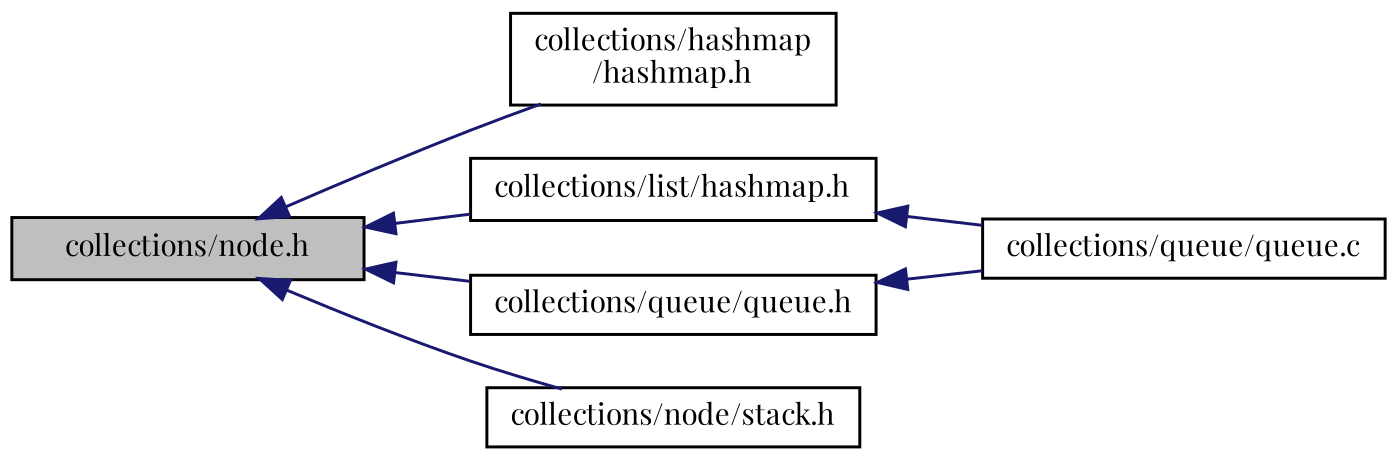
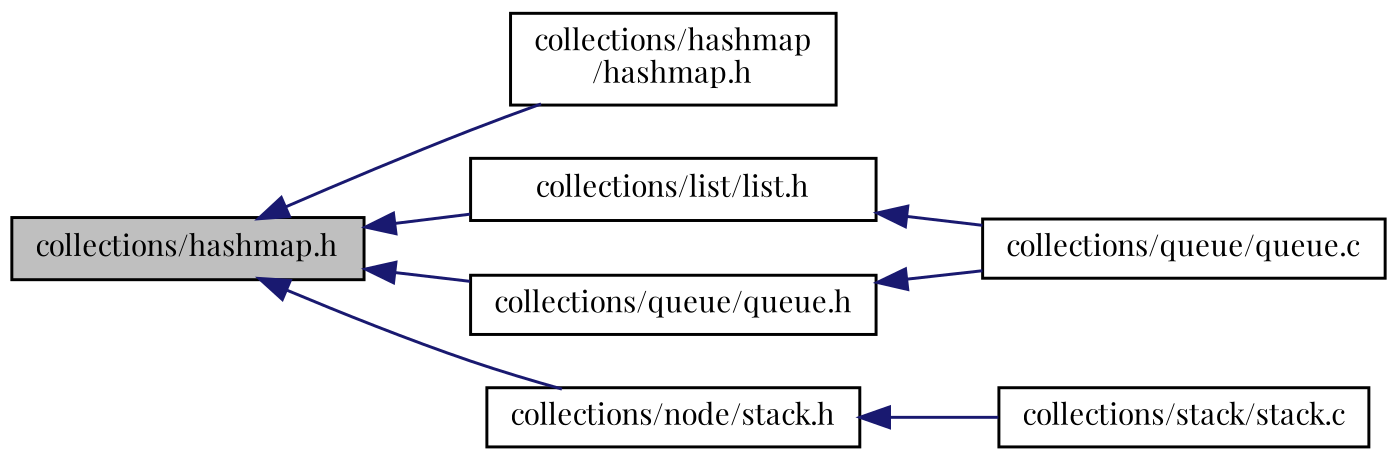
(673, 189) -> (673, 189)
(188, 249) -> (188, 249)
none -> (1184, 417)
